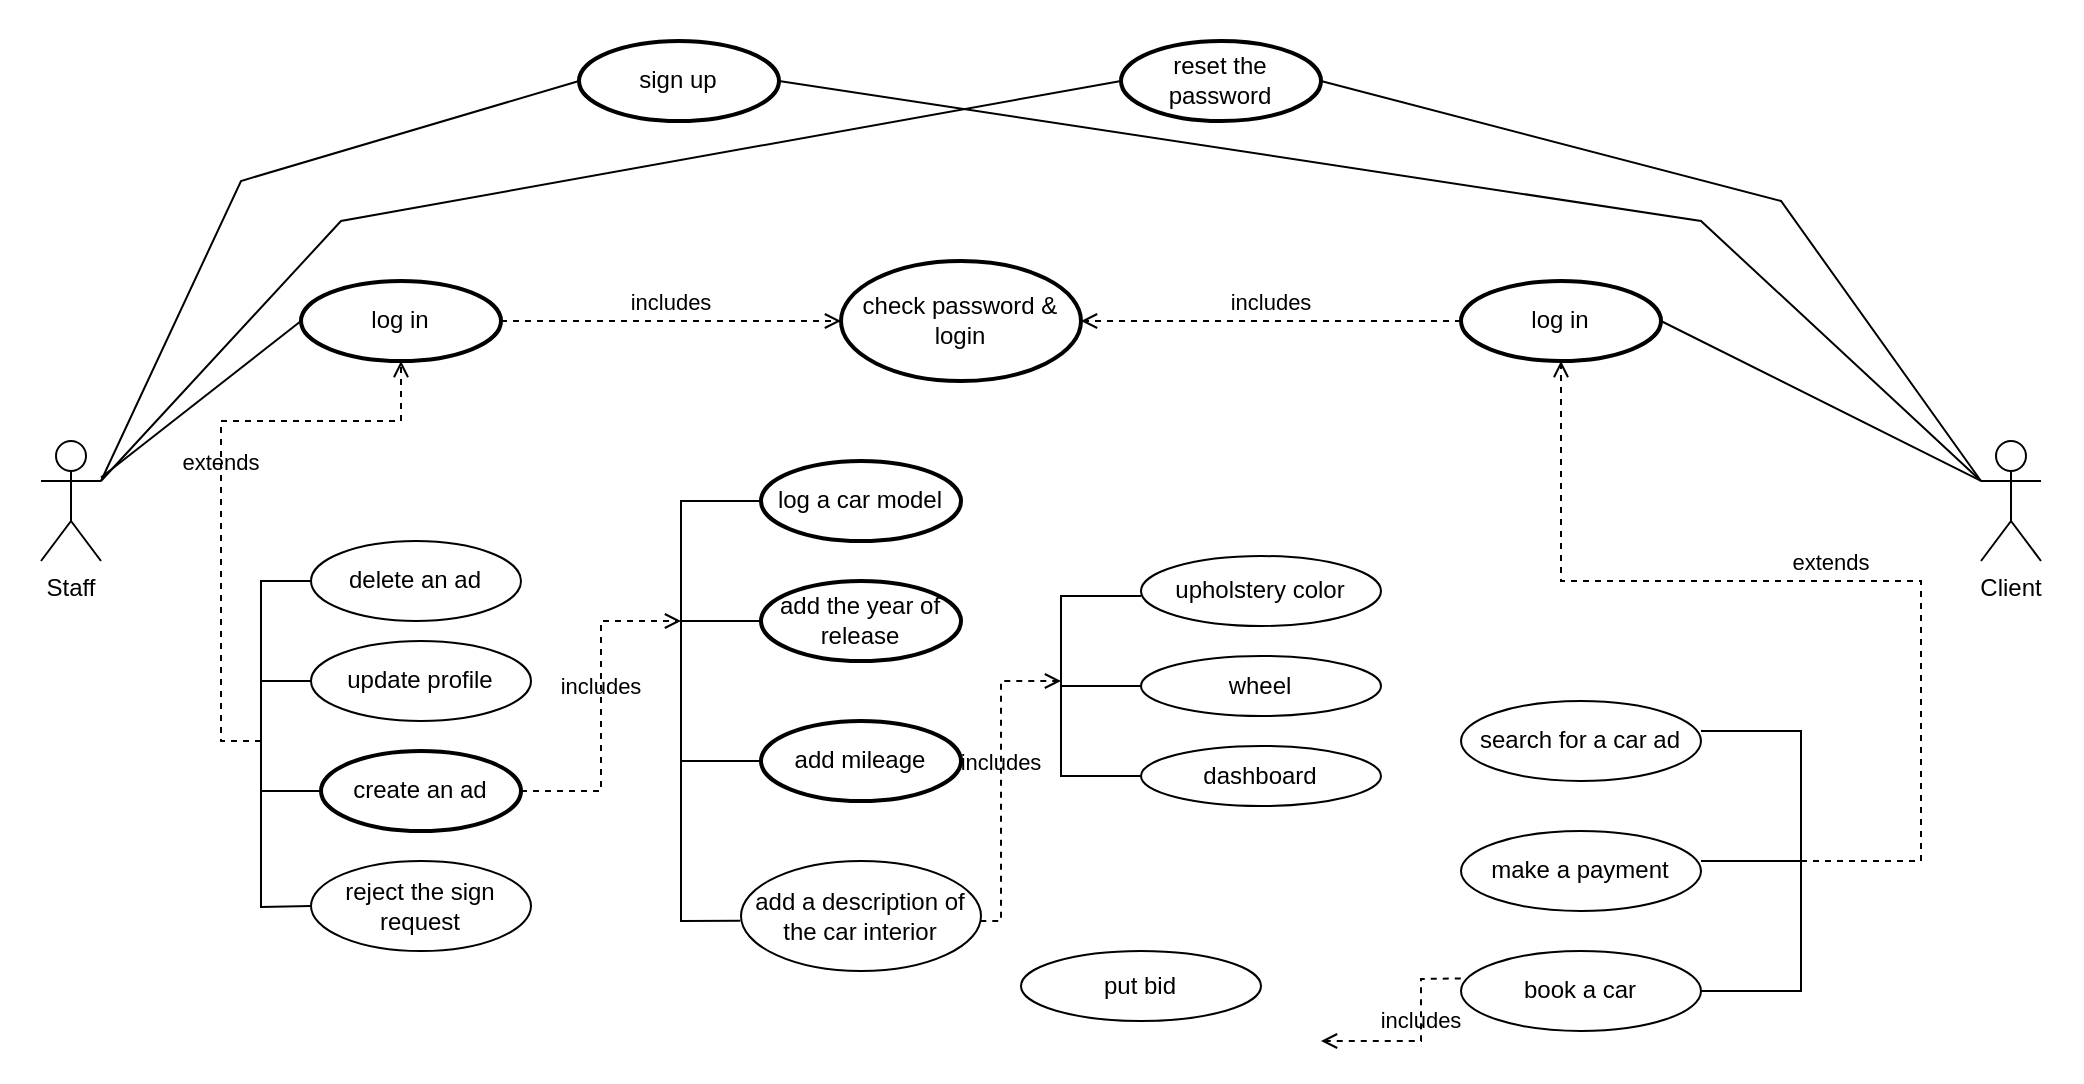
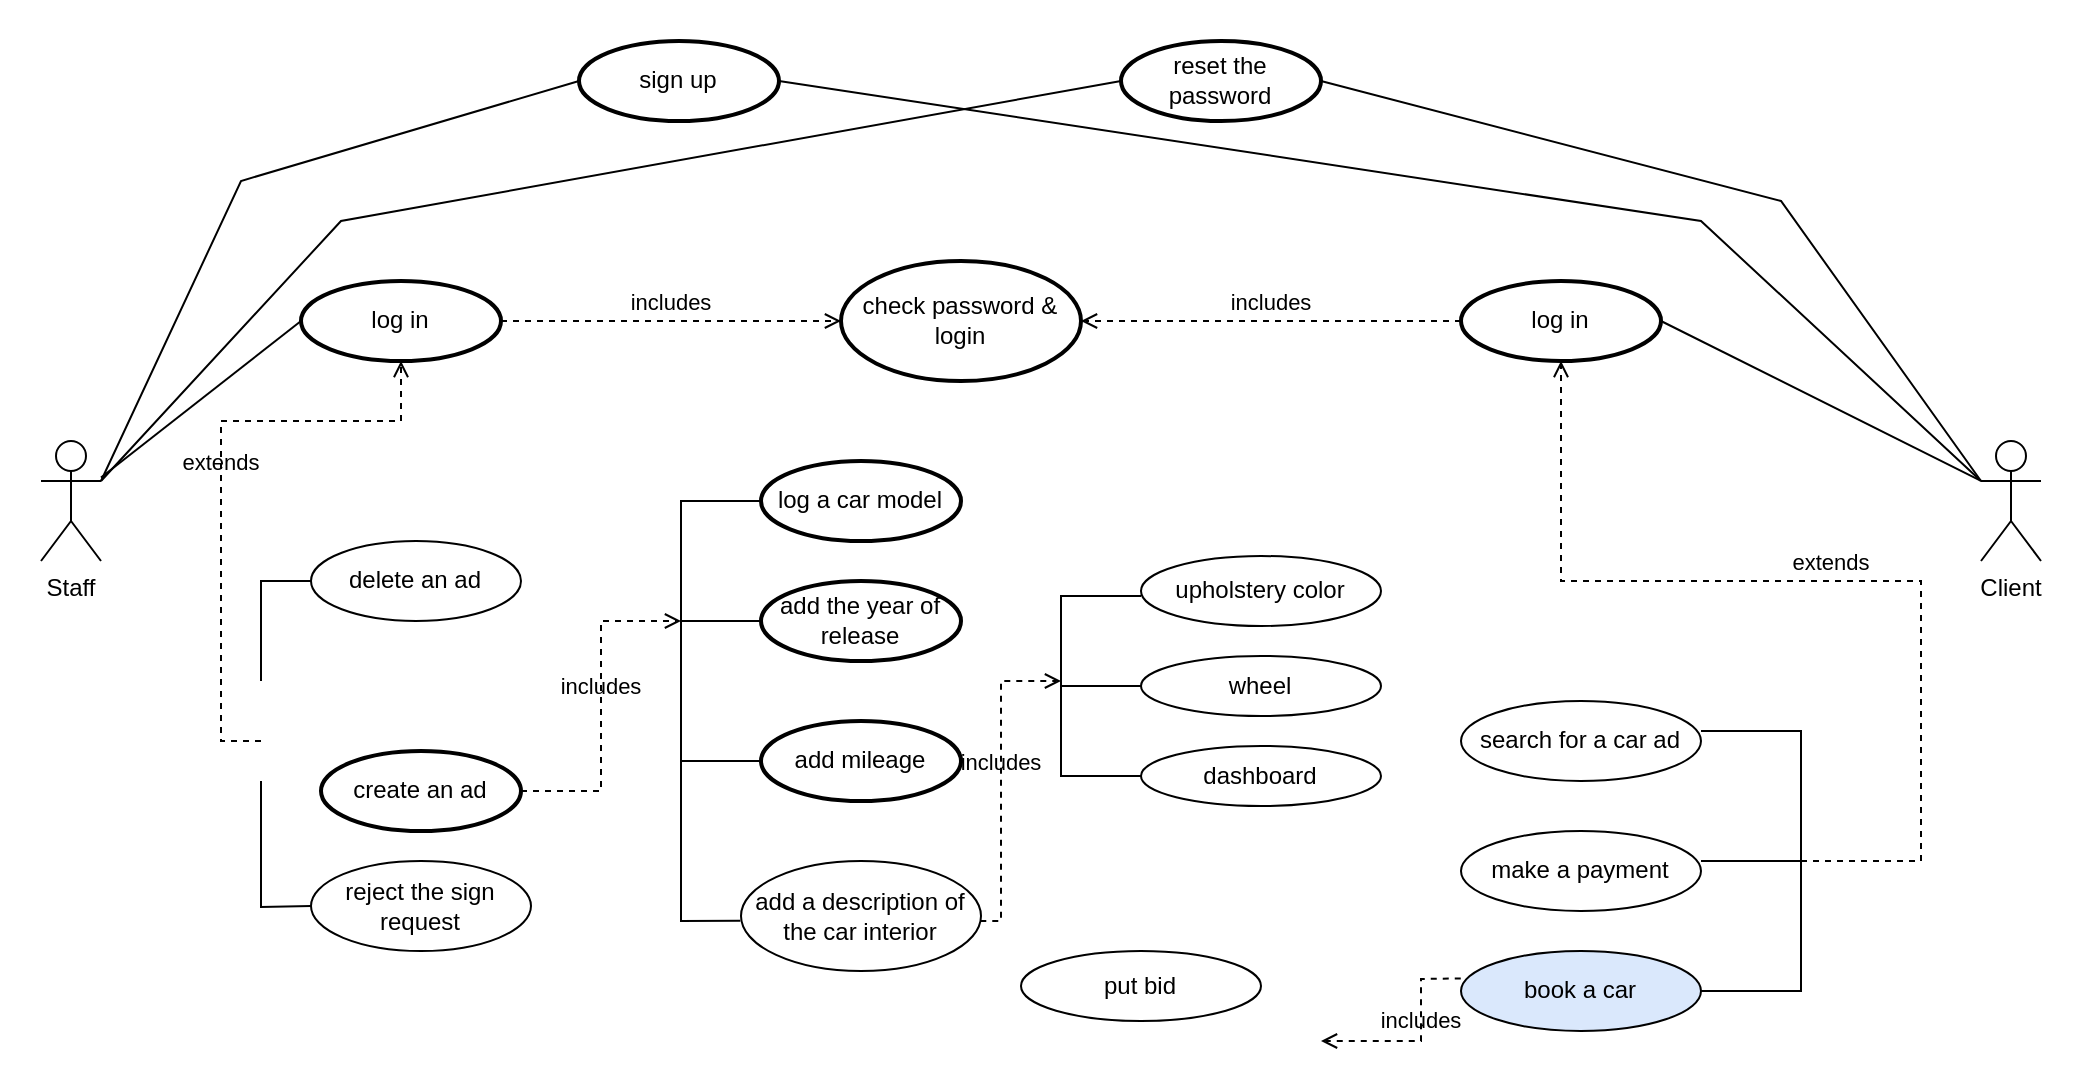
(421, 681) -> none
(261, 706) -> none
(1581, 991) -> (1581, 991)
